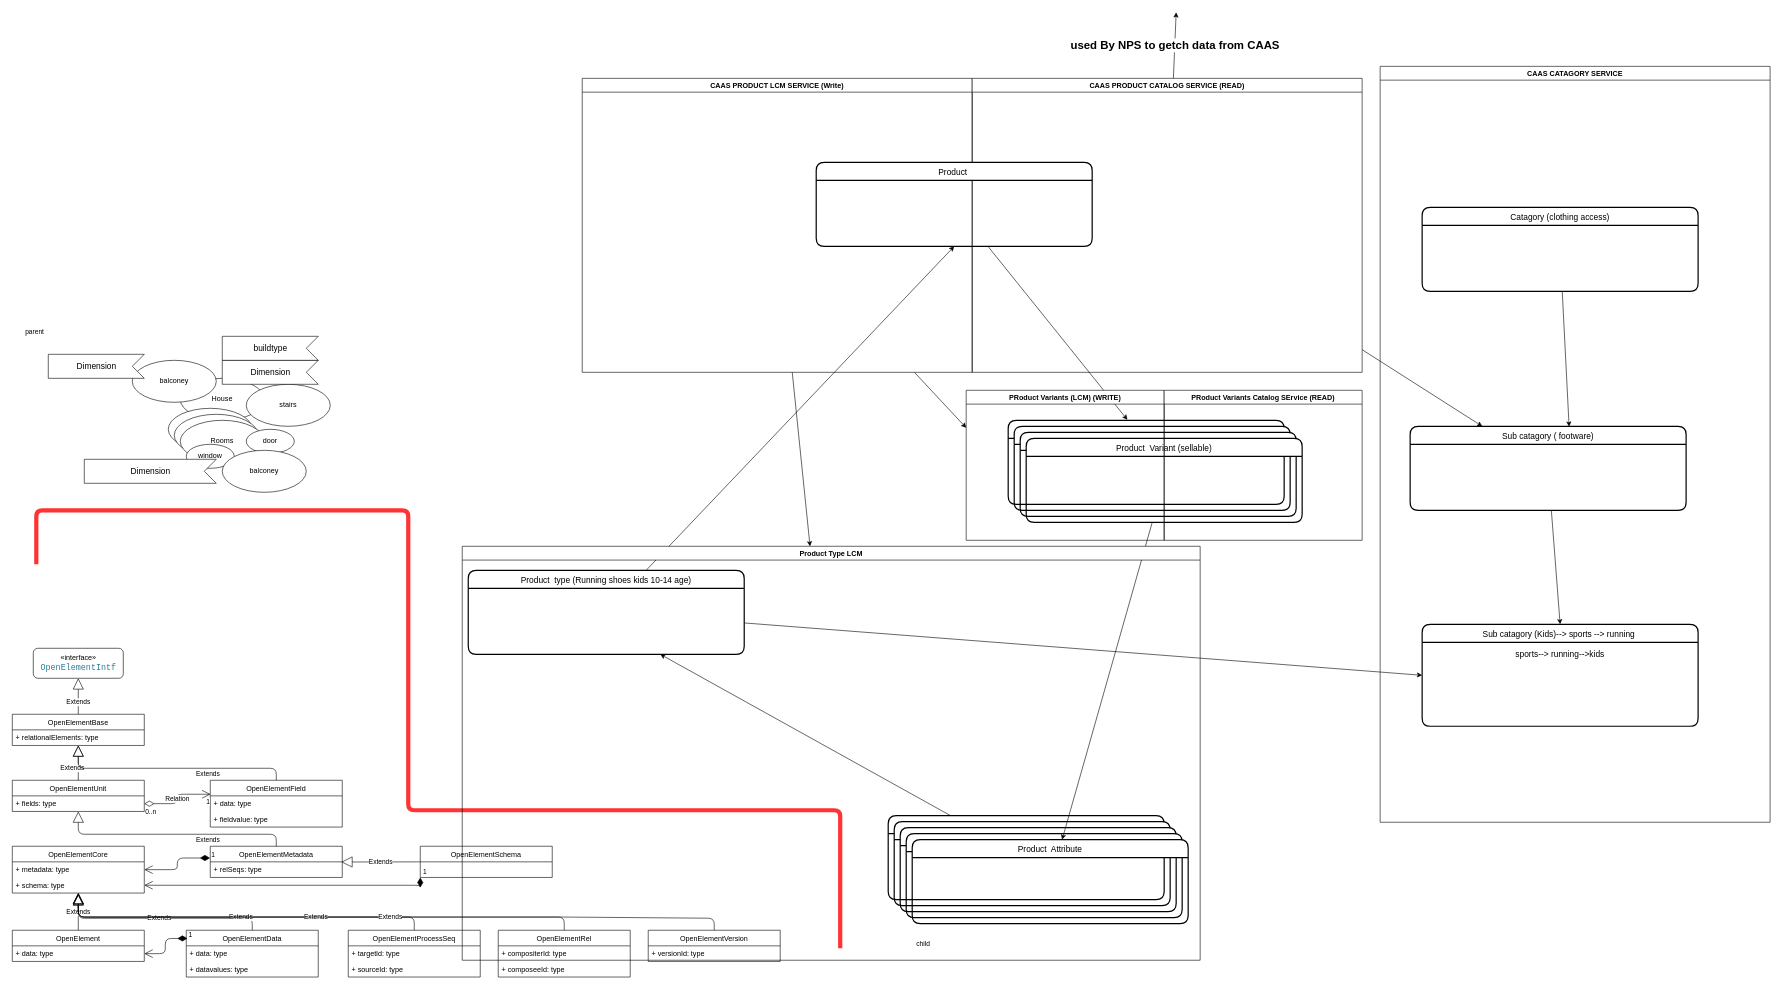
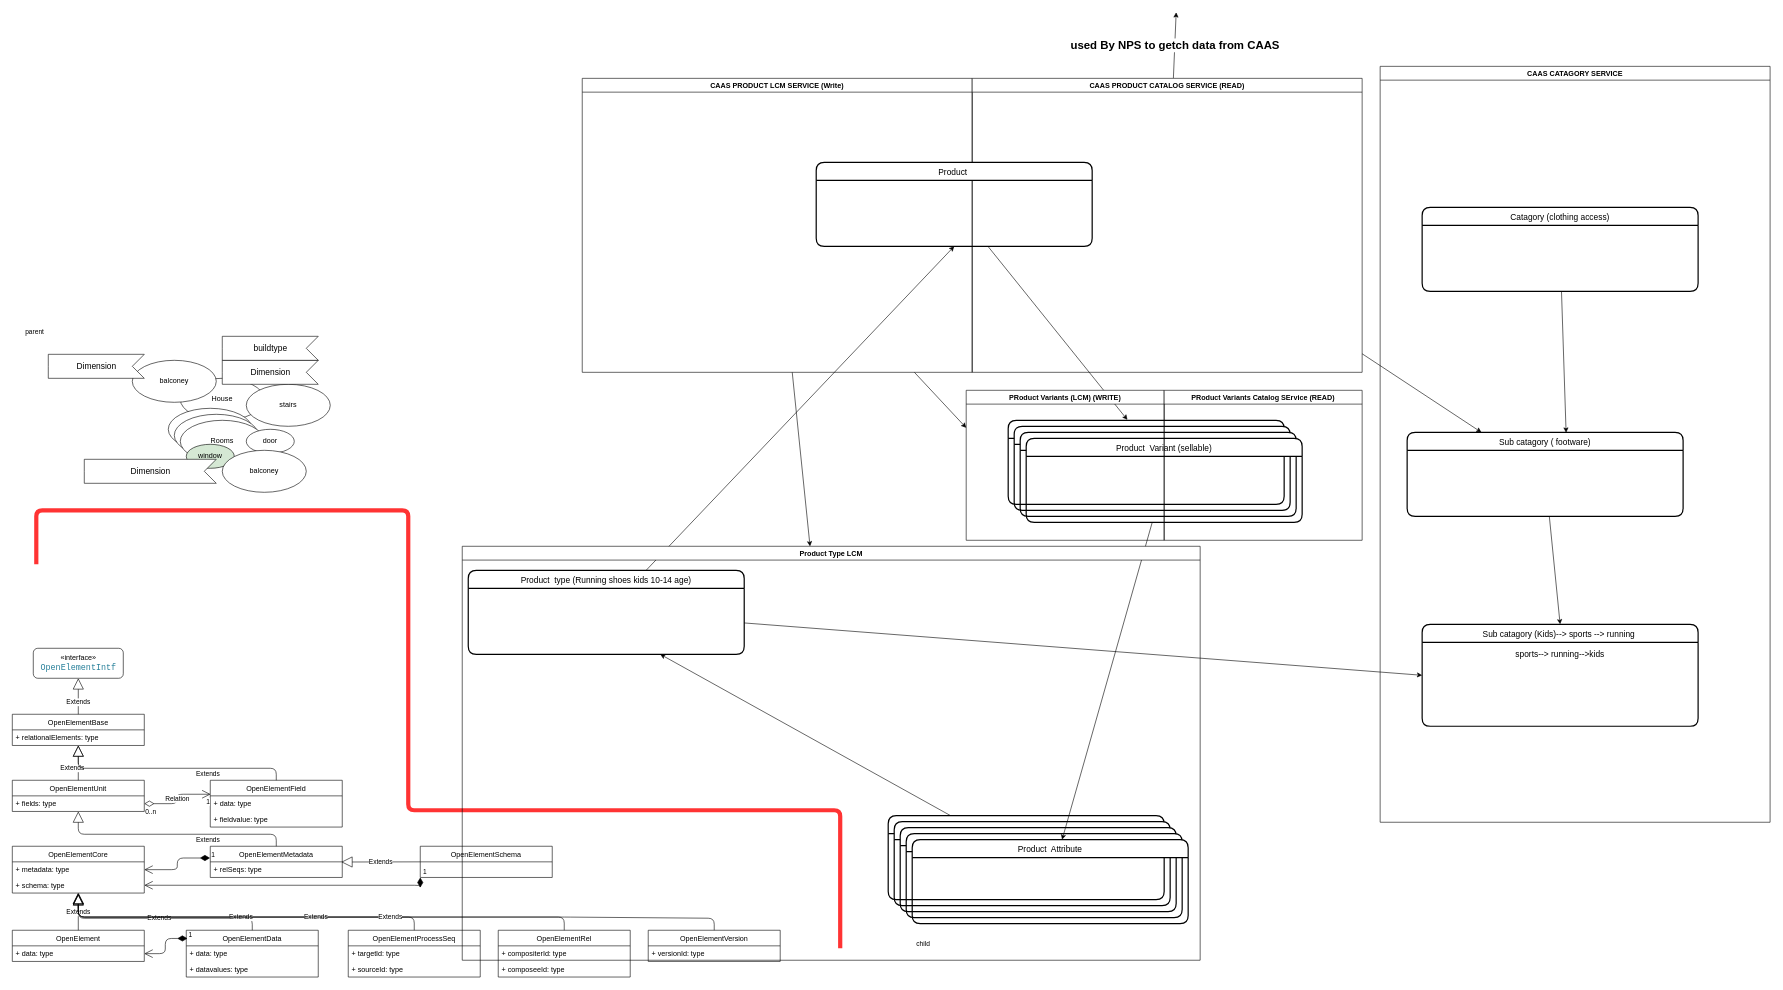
(210, 456) -> (210, 456)
(1548, 468) -> (1545, 474)
